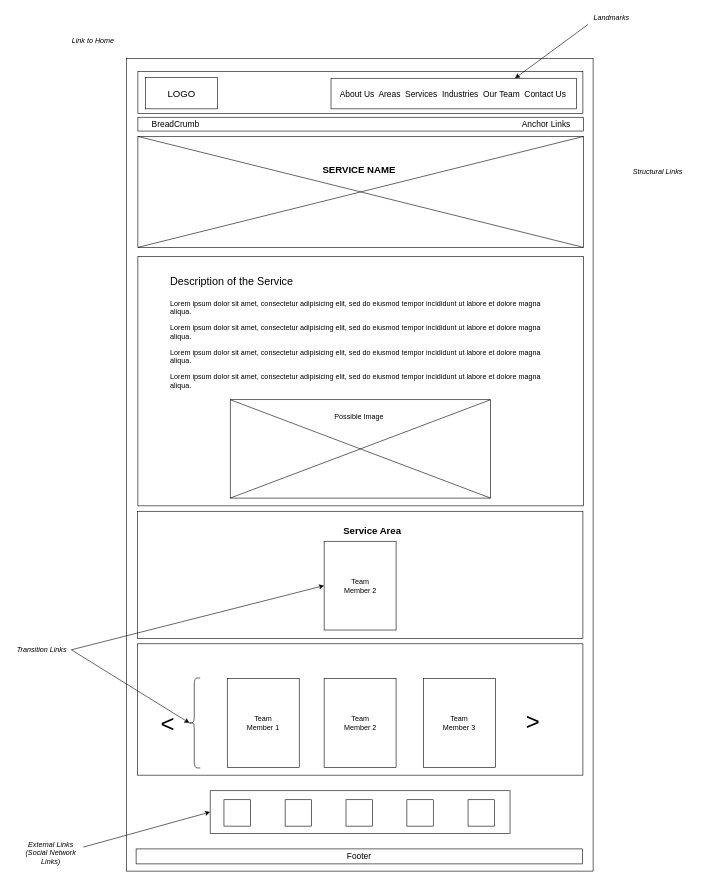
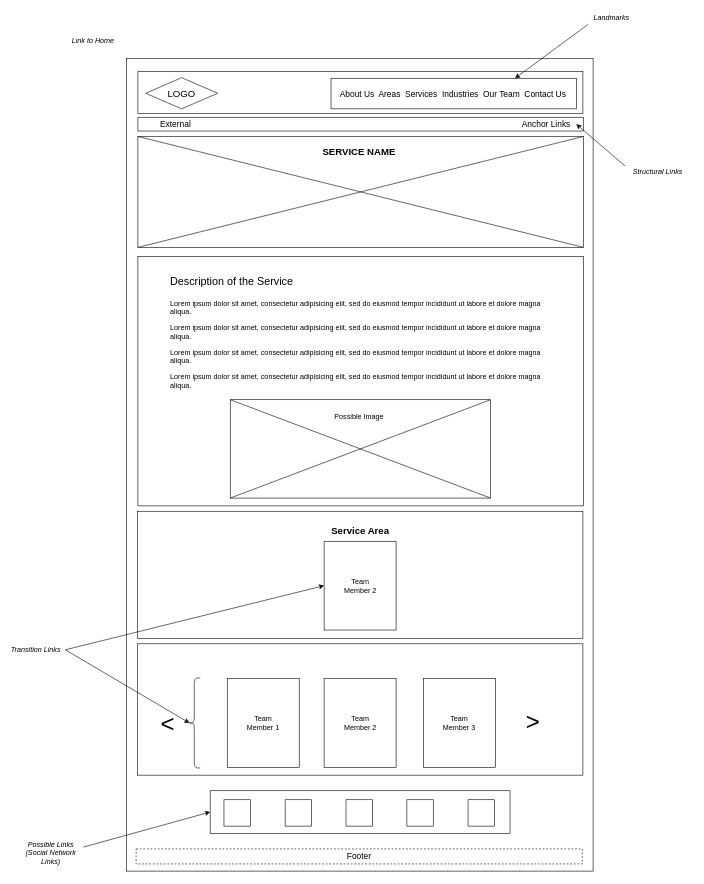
(182, 93) -> (182, 93)
(176, 125) -> (176, 125)
none -> (602, 146)
(359, 170) -> (359, 152)
(372, 531) -> (360, 531)
(42, 650) -> (36, 650)
(51, 854) -> (51, 854)
(359, 857) -> (359, 857)
